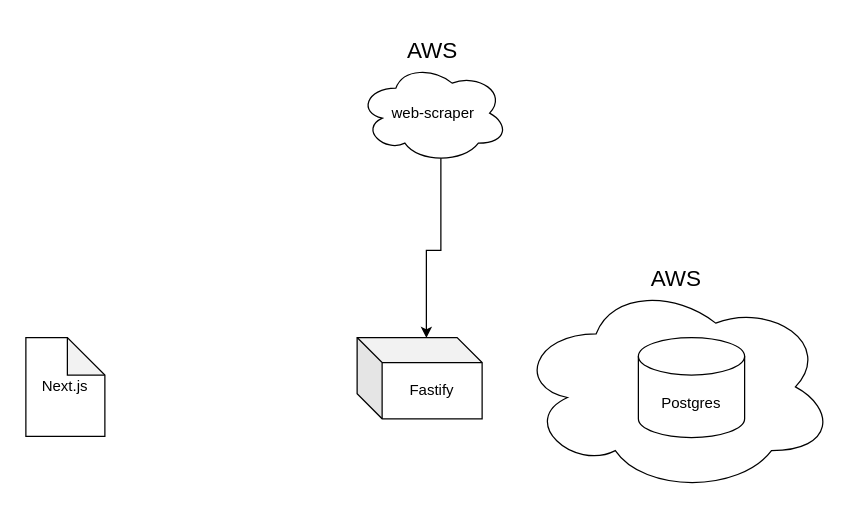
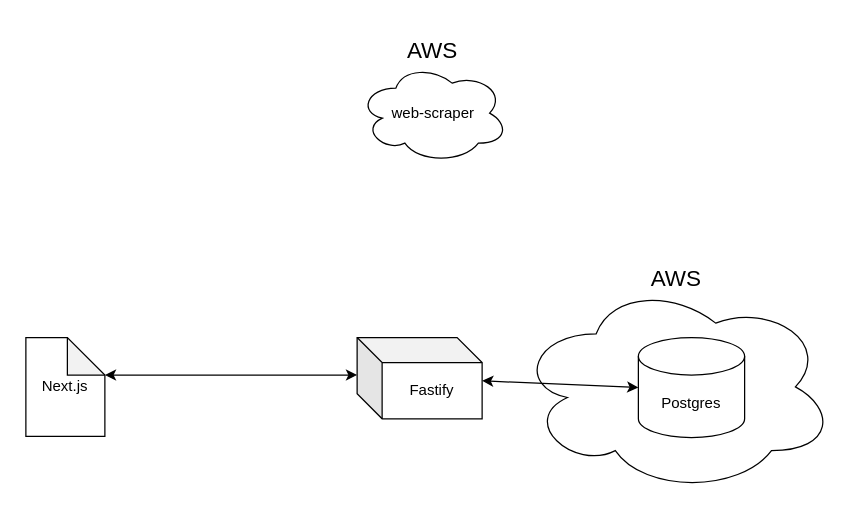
(441, 250) -> none
none -> (231, 375)
none -> (560, 384)
